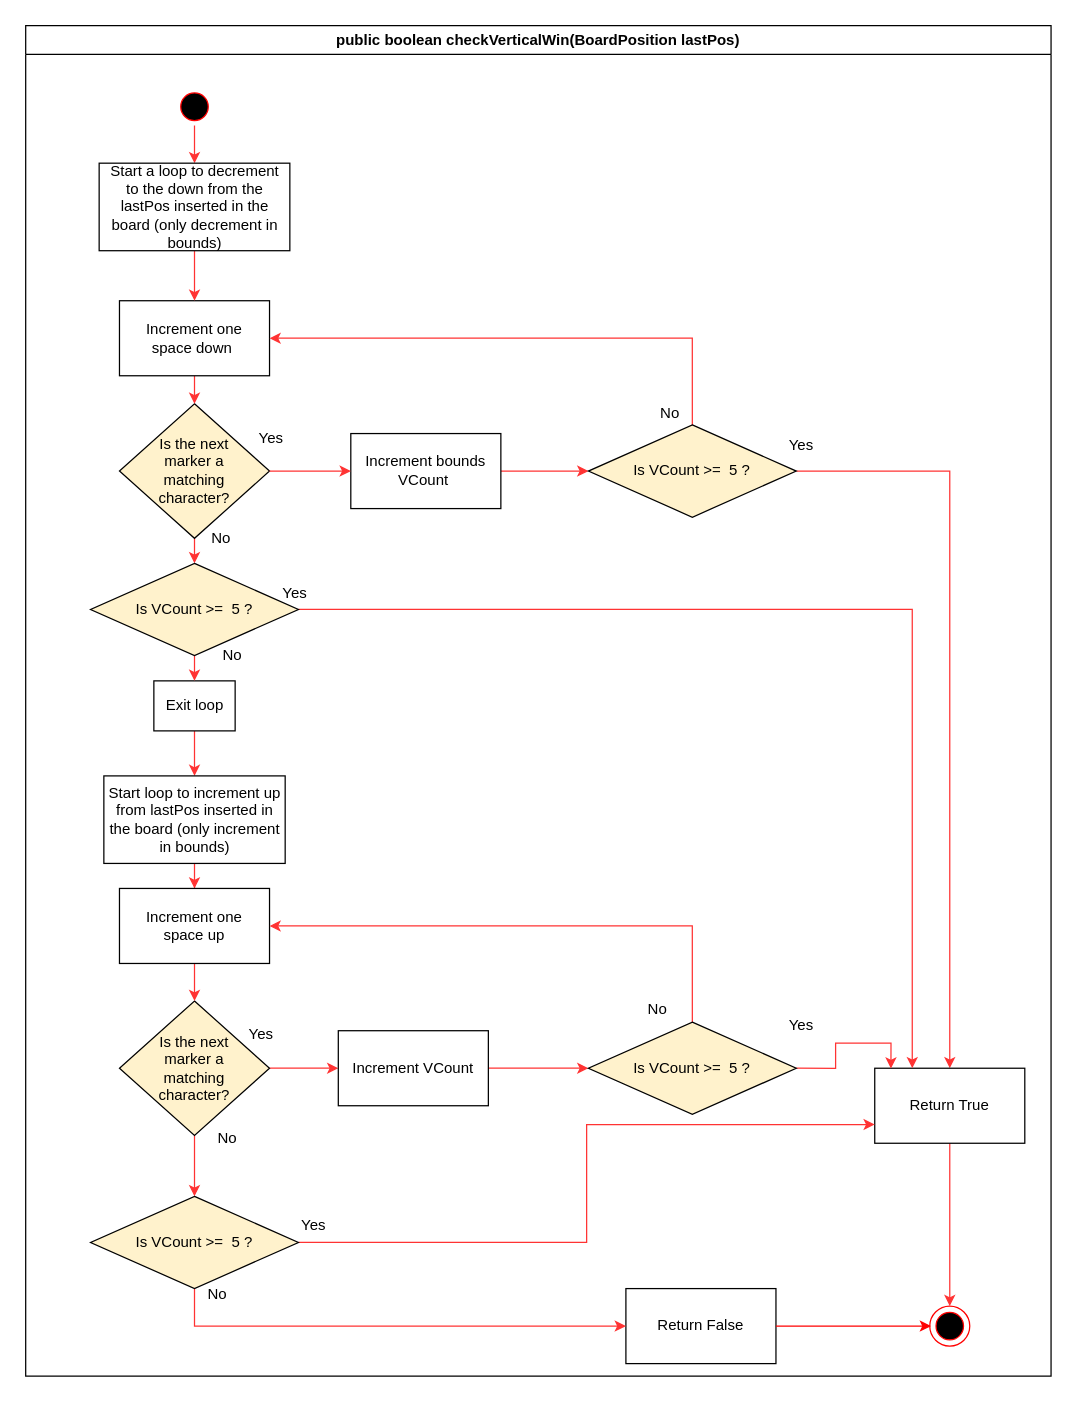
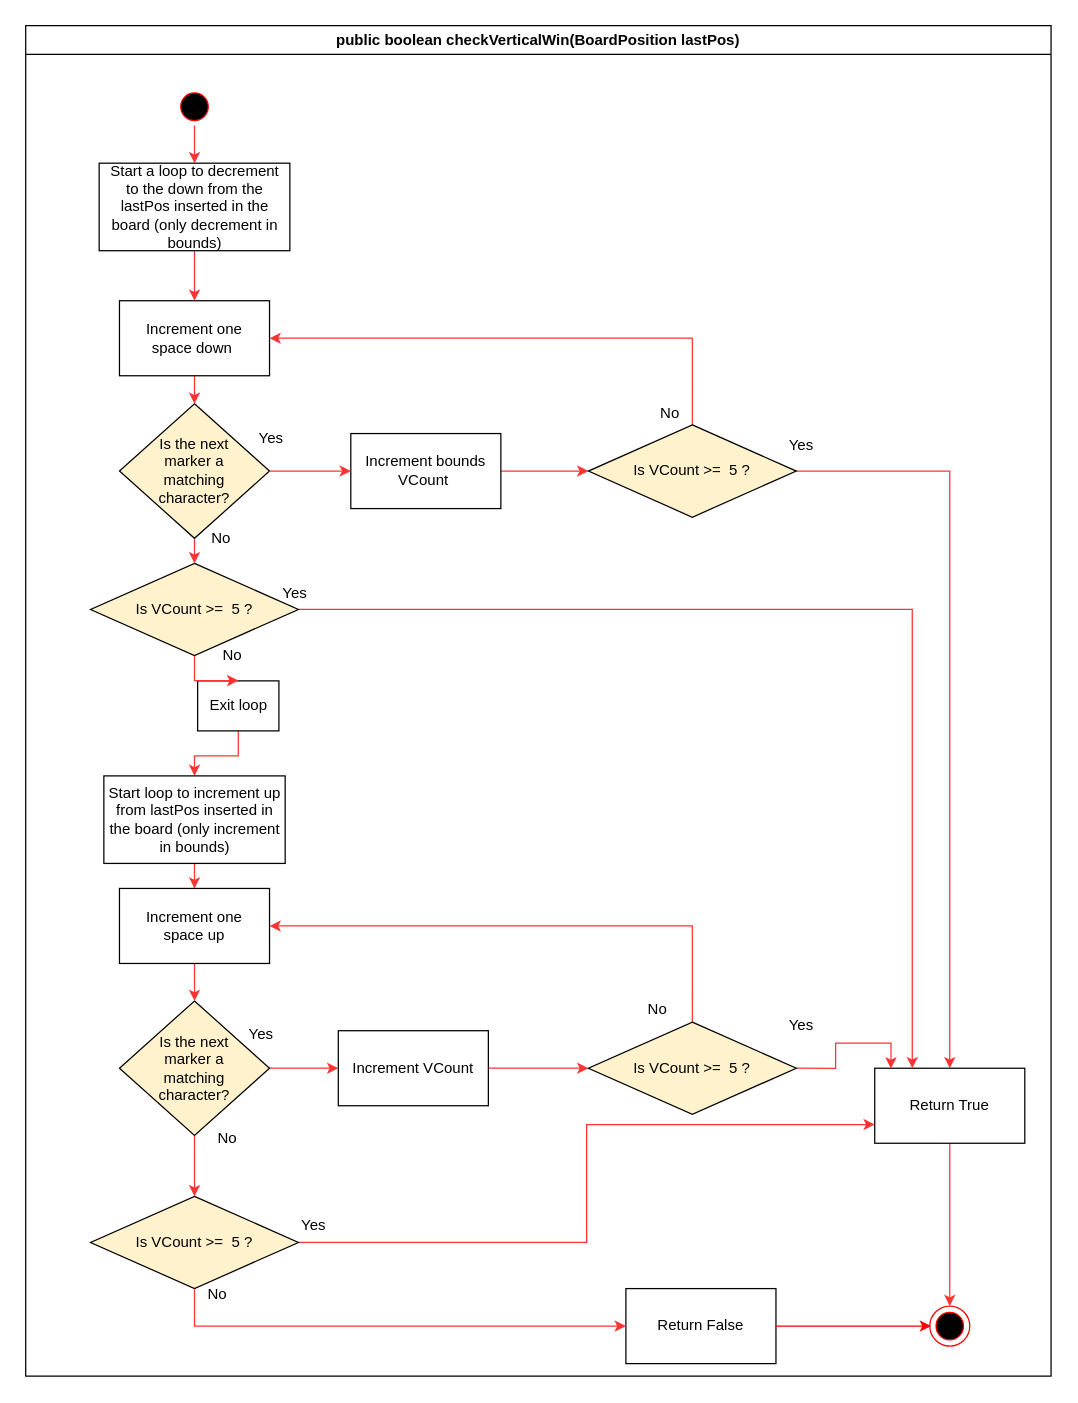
(194, 706) -> (238, 706)
